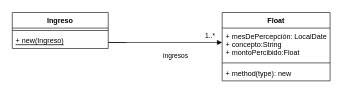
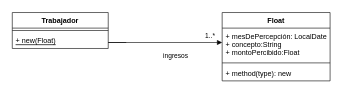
(60, 20) -> (60, 20)
(43, 41) -> (38, 41)
